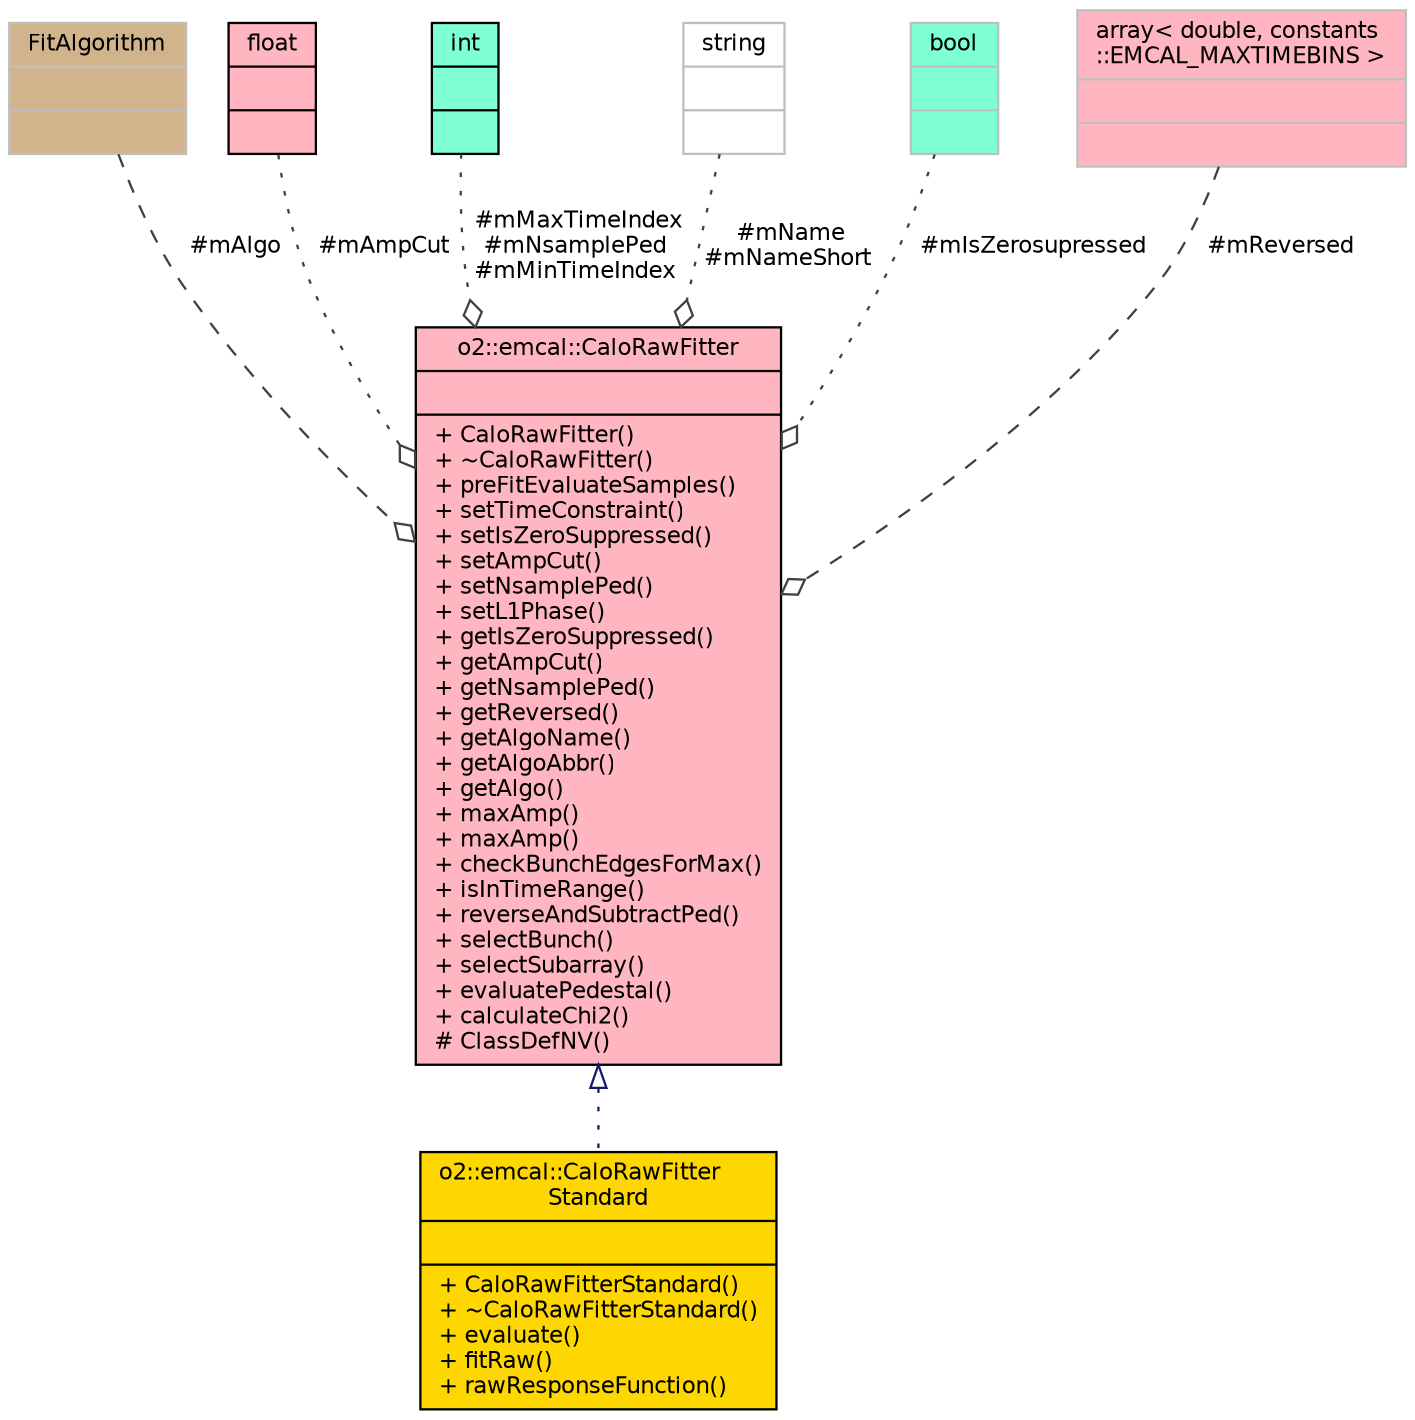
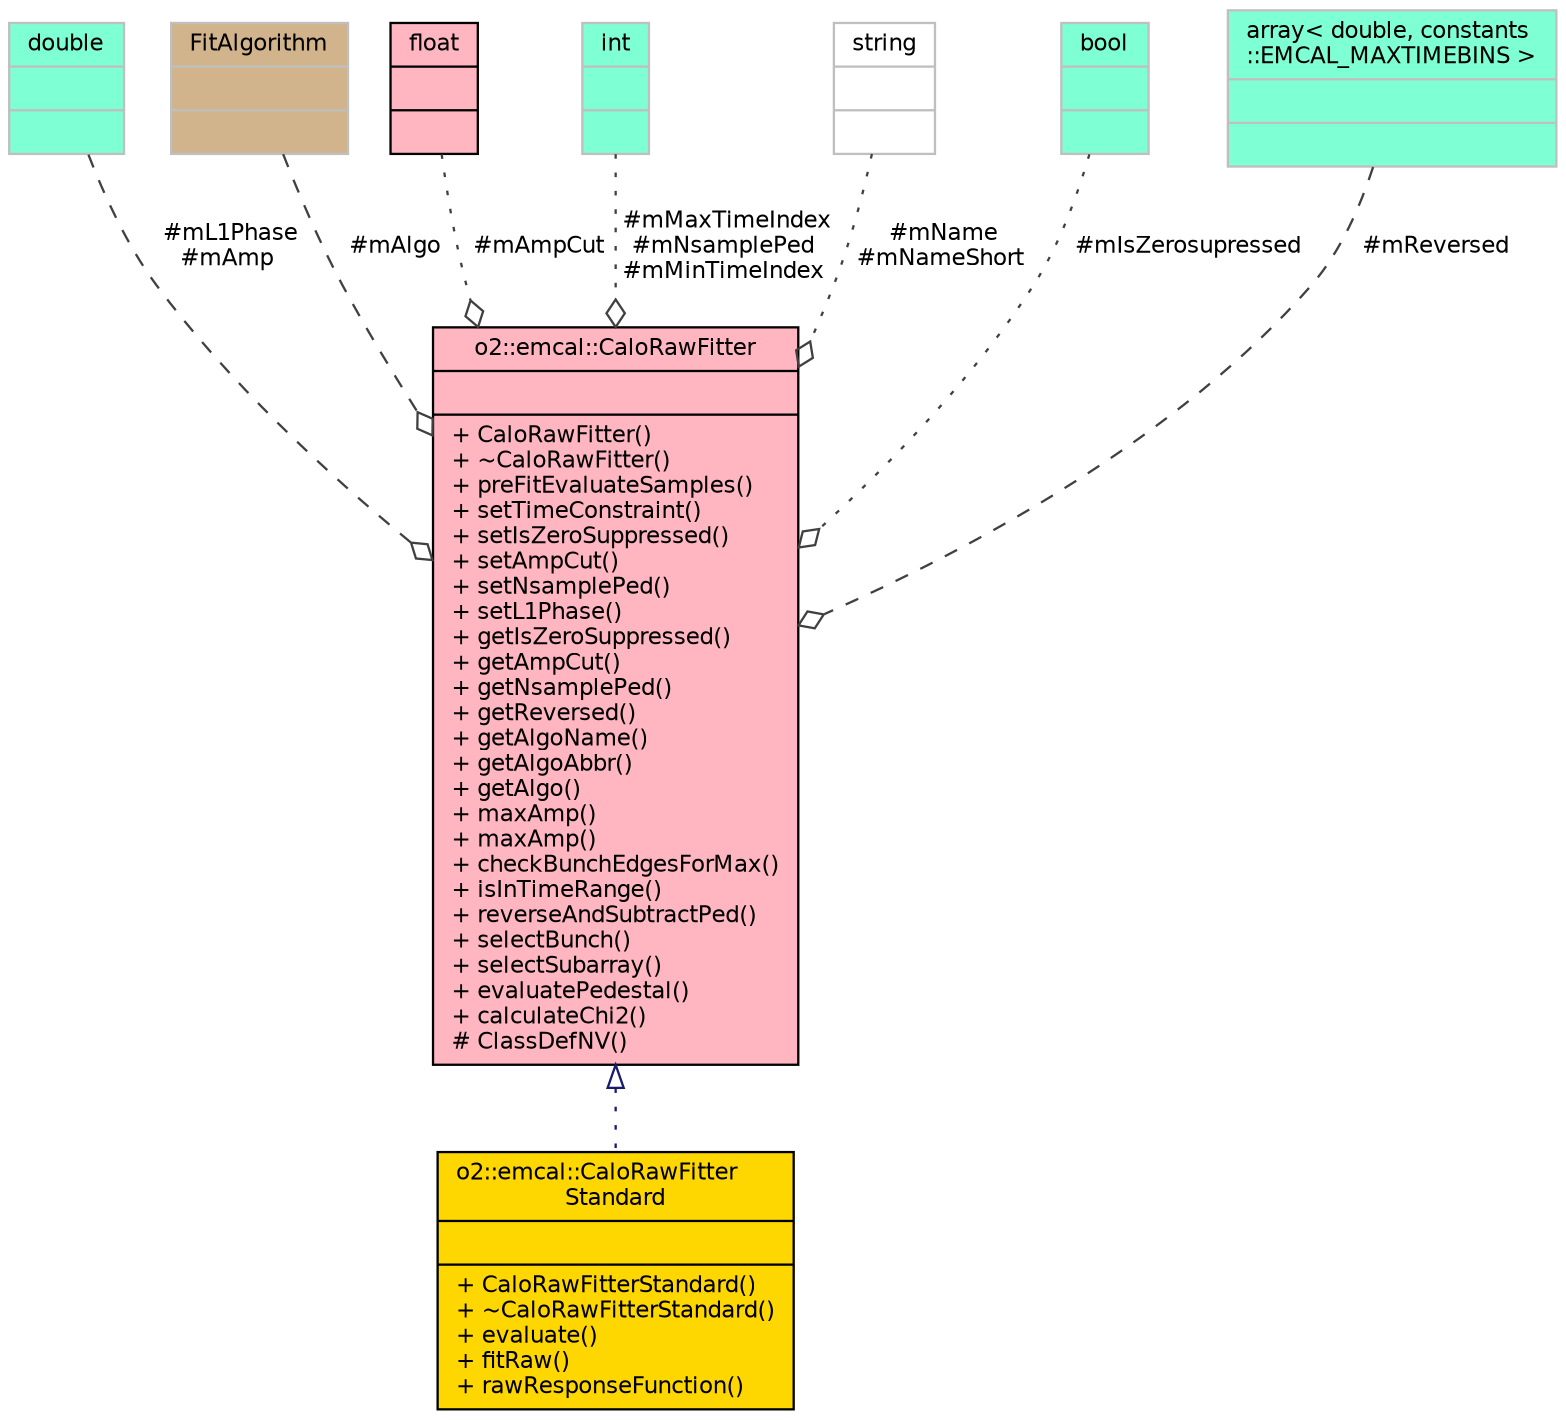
none -> (67, 88)
(465, 88) -> (616, 88)
(1242, 88) -> (1392, 88)
